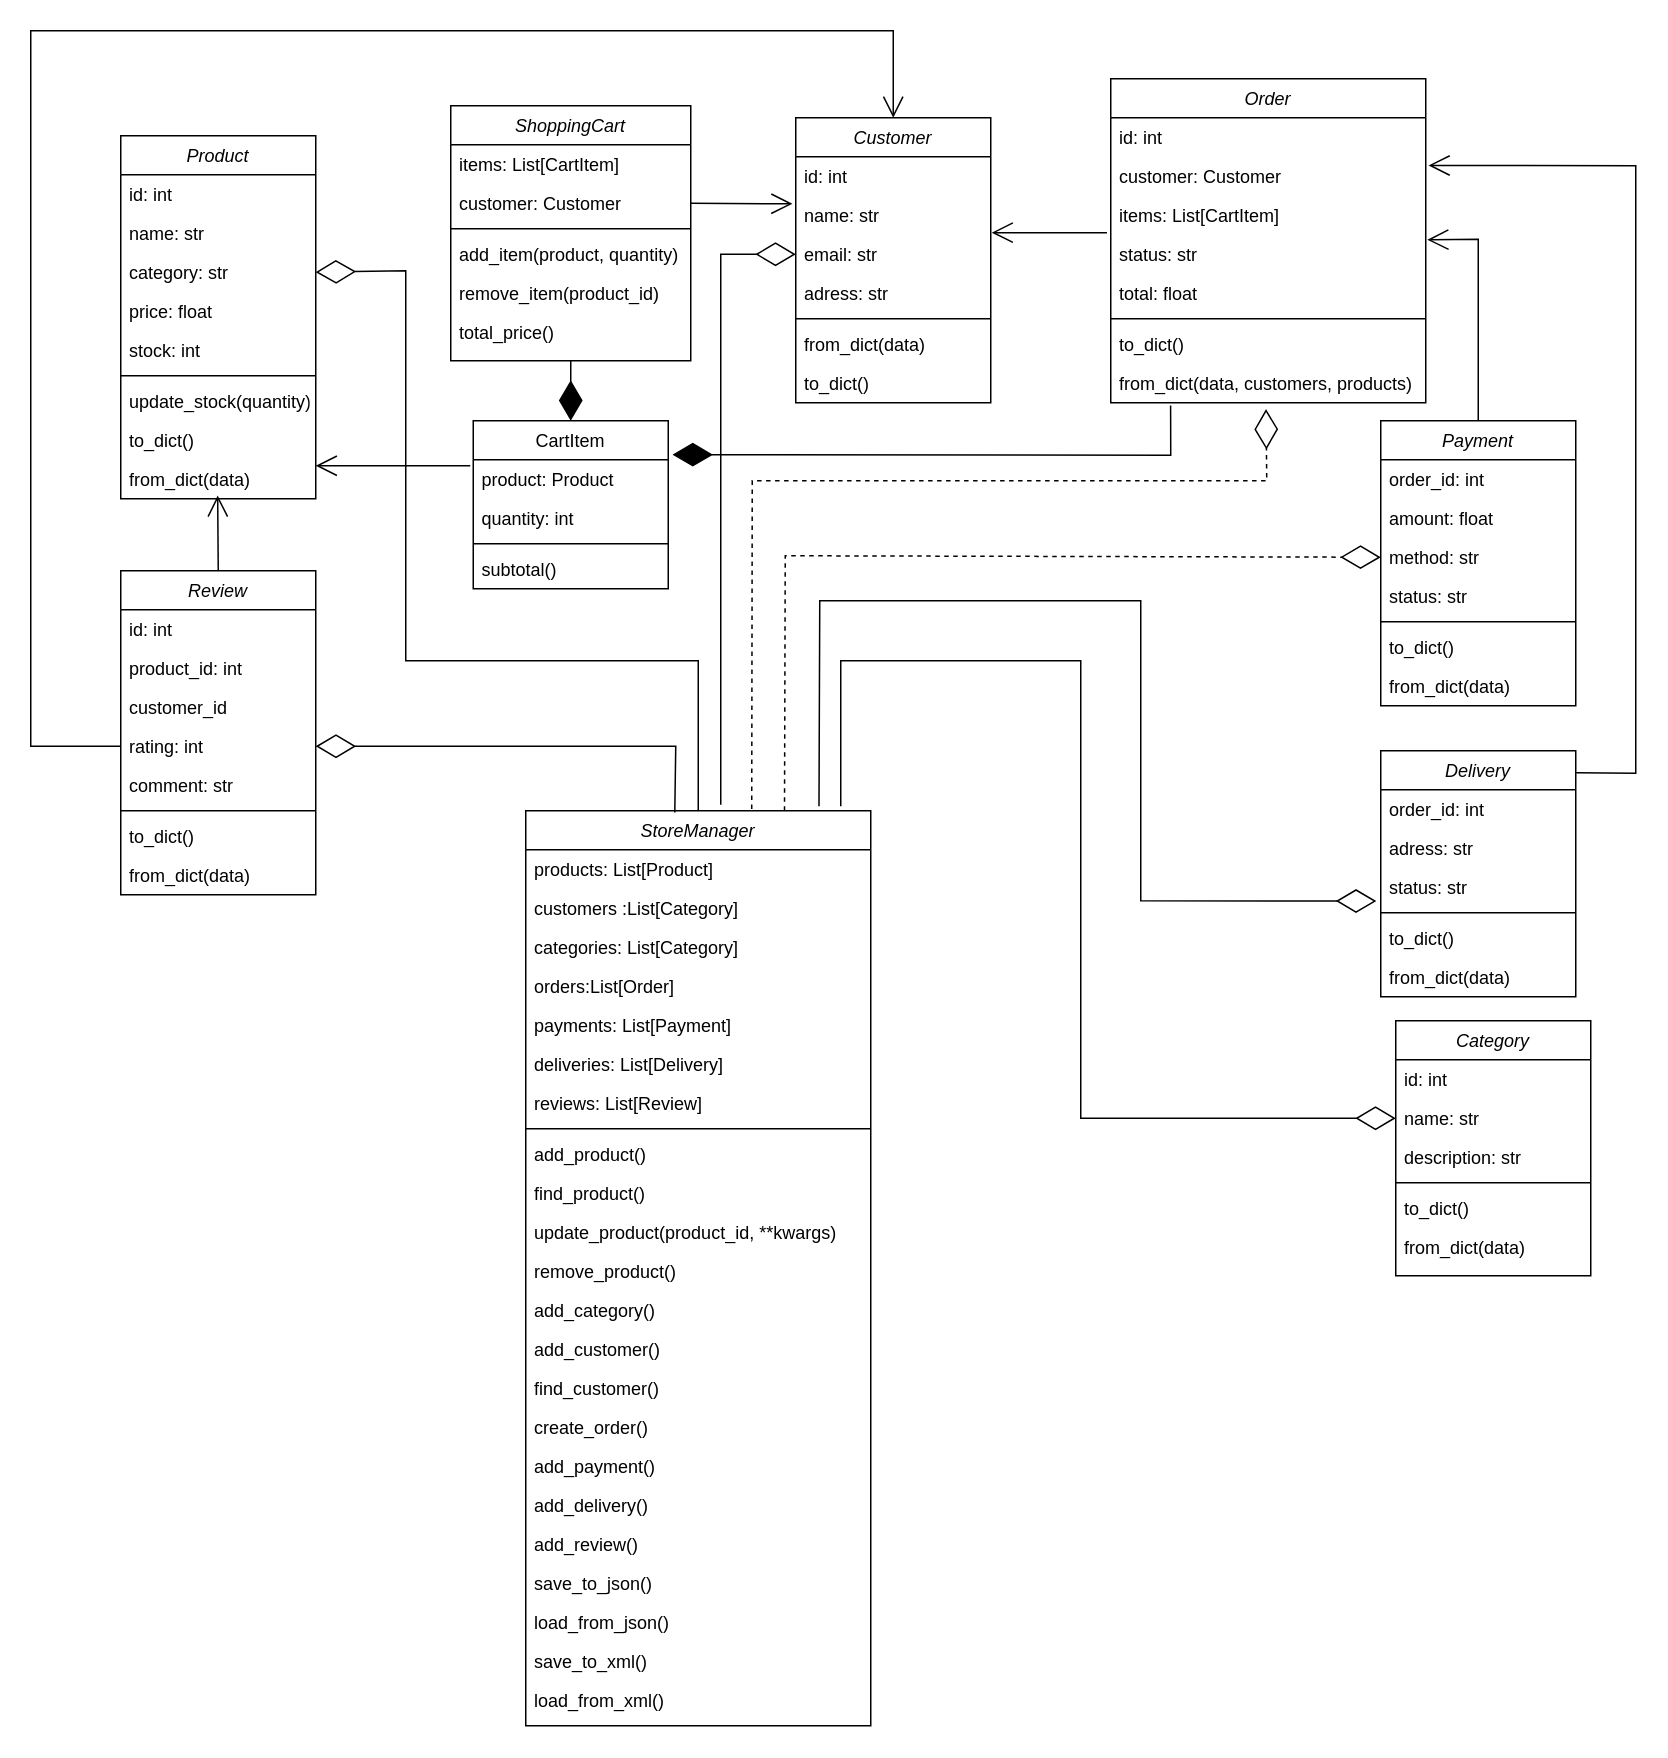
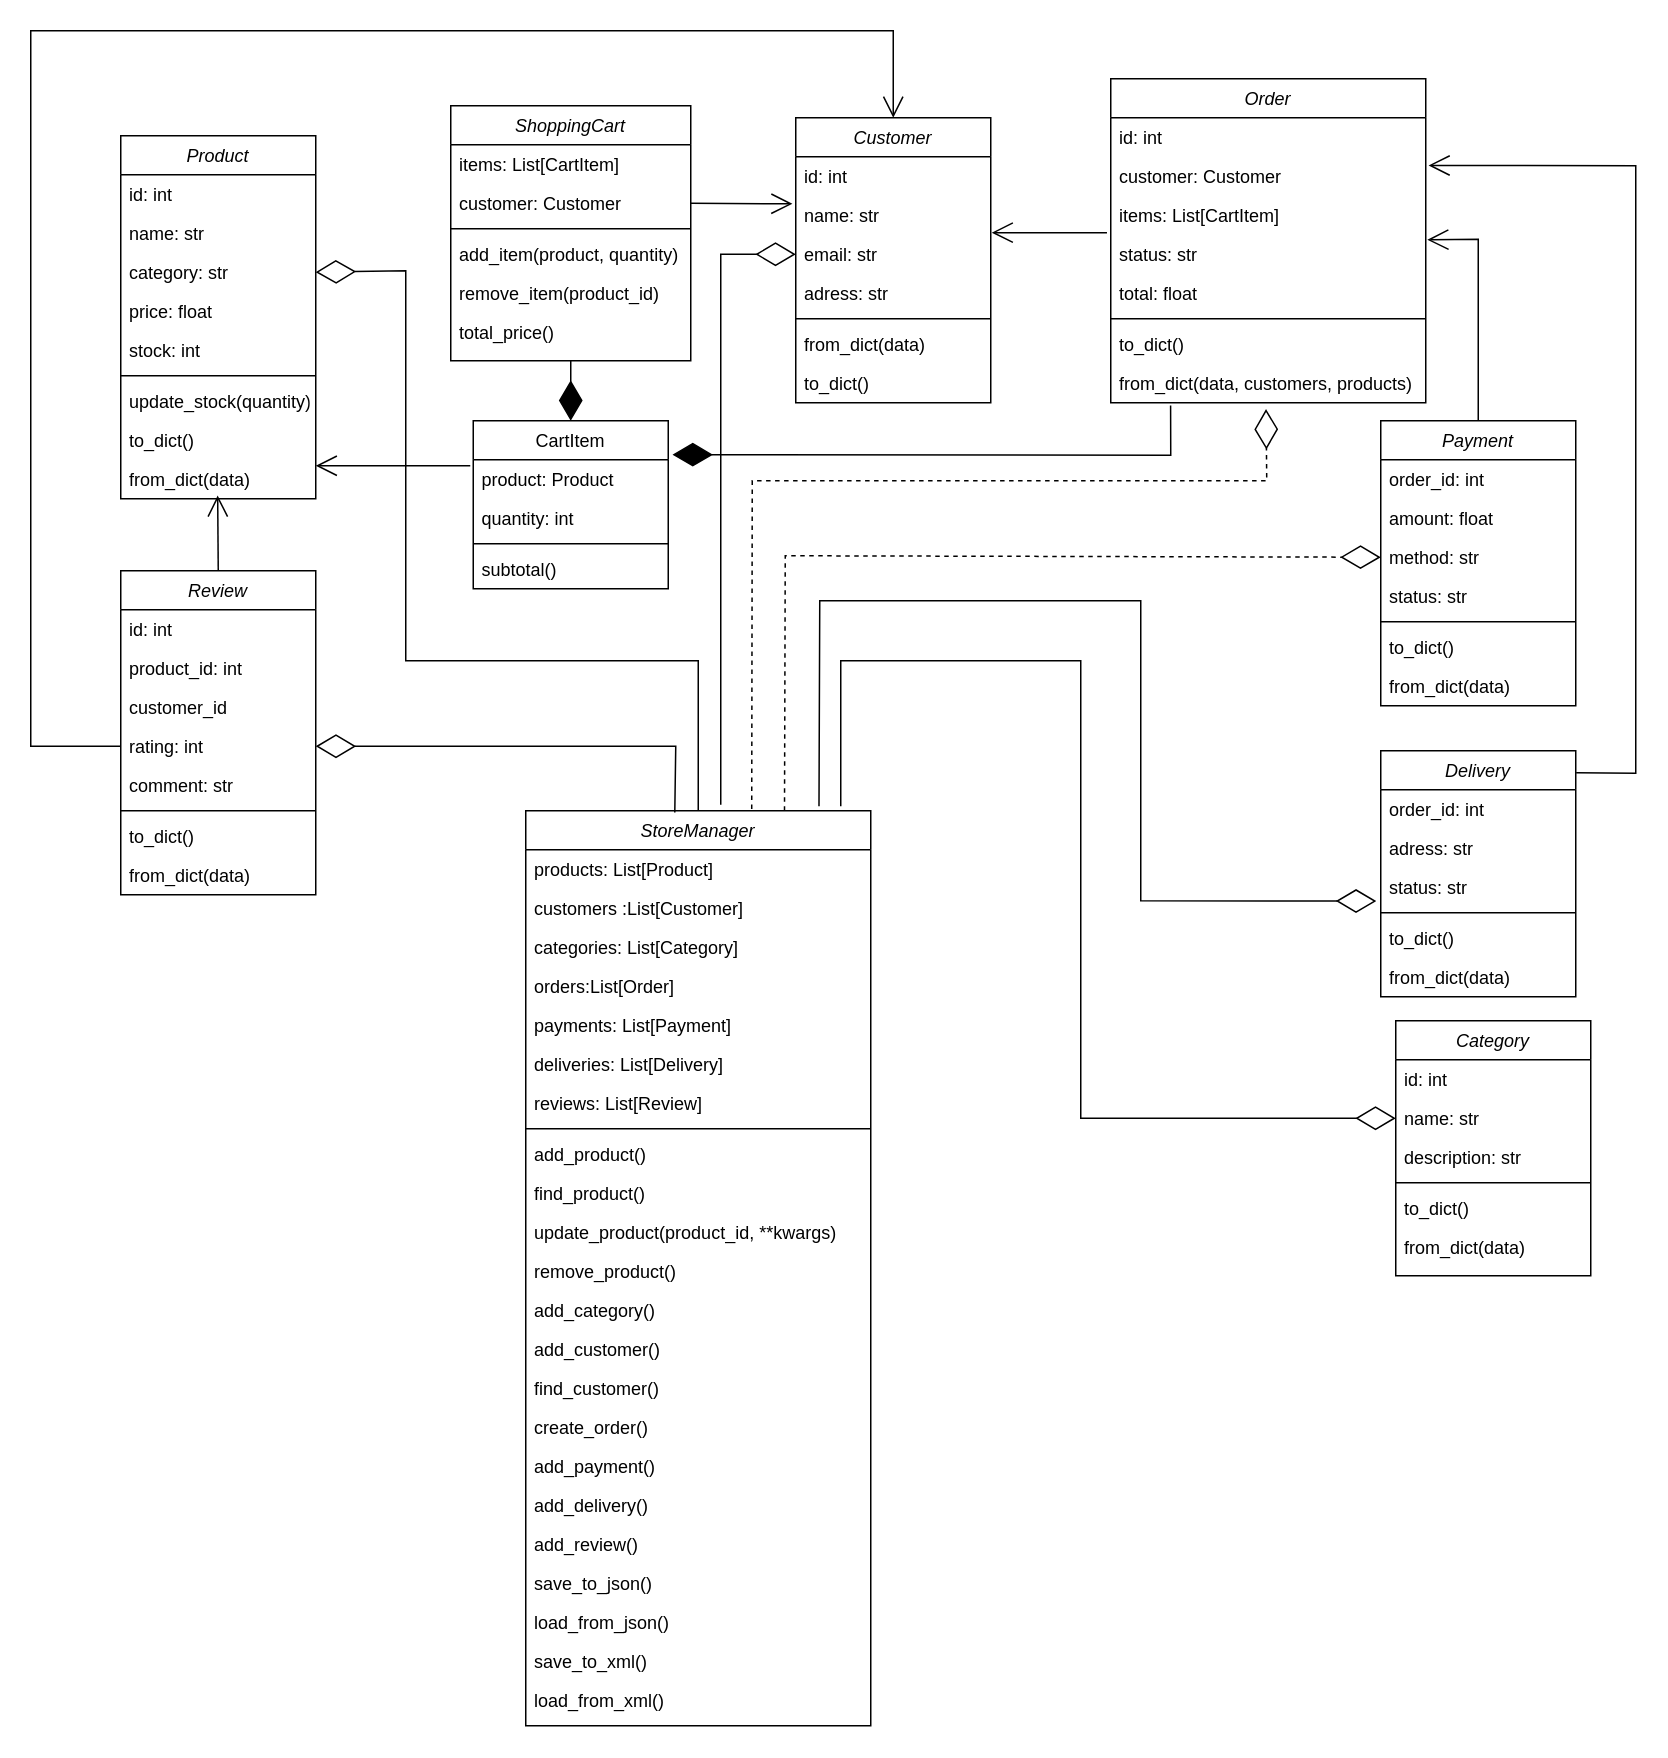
(653, 909) -> (653, 909)
